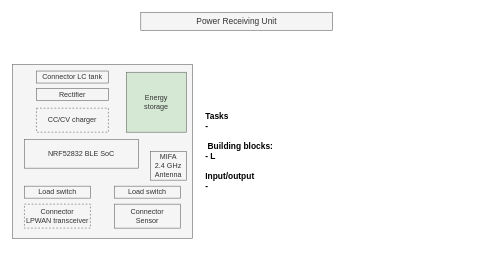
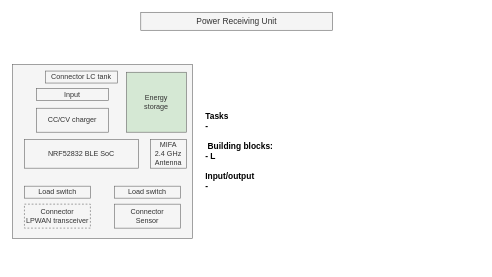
(72, 77) -> (81, 77)
(72, 95) -> (72, 95)
(72, 120) -> (72, 120)
(168, 166) -> (168, 154)
